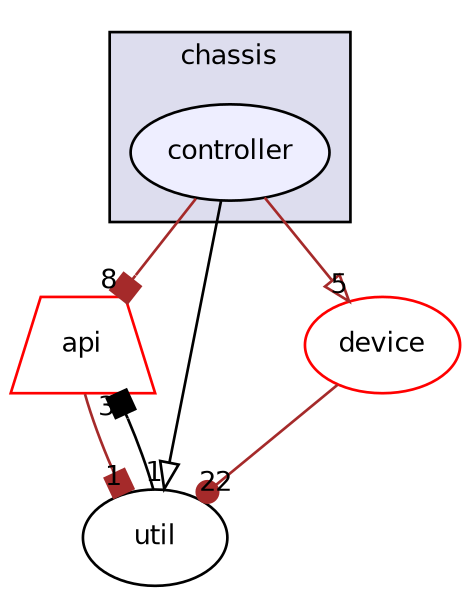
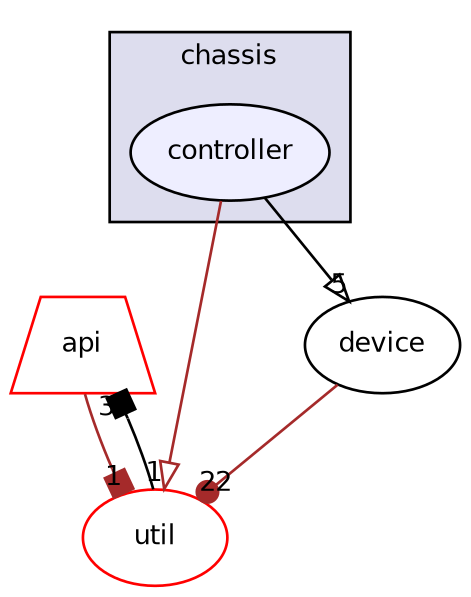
(164, 239) -> none
(298, 239) -> (298, 239)
(195, 332) -> (195, 332)
(383, 345) -> (383, 345)
(155, 538) -> (155, 538)
